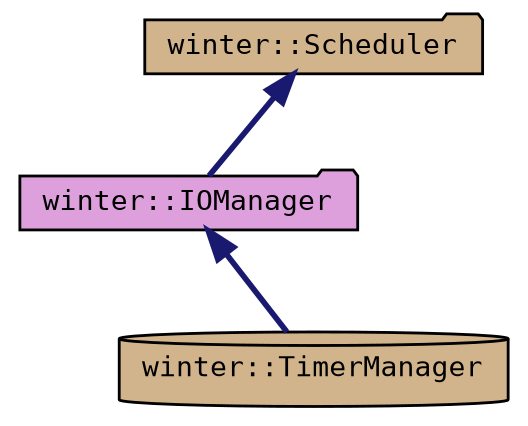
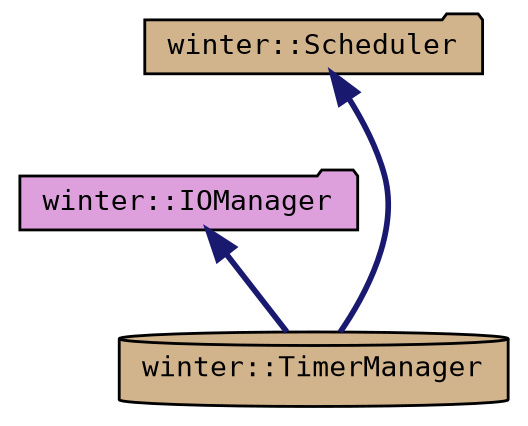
(242, 136) -> (388, 216)
